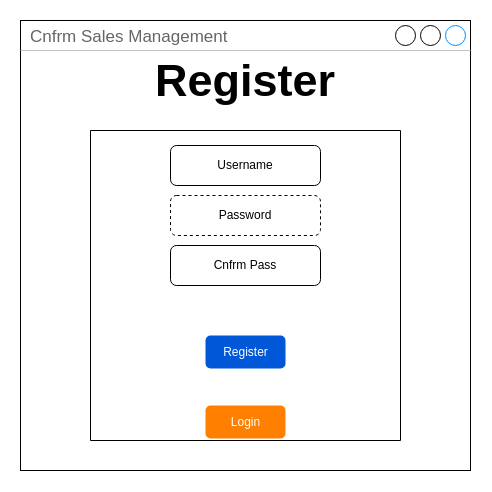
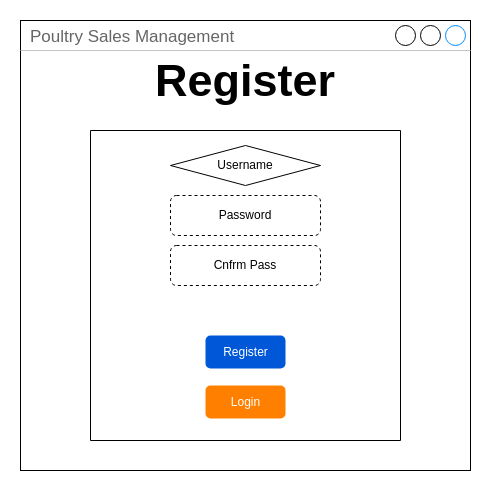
(129, 38) -> (136, 38)
(246, 166) -> (246, 166)
(246, 266) -> (246, 266)
(246, 422) -> (246, 402)
